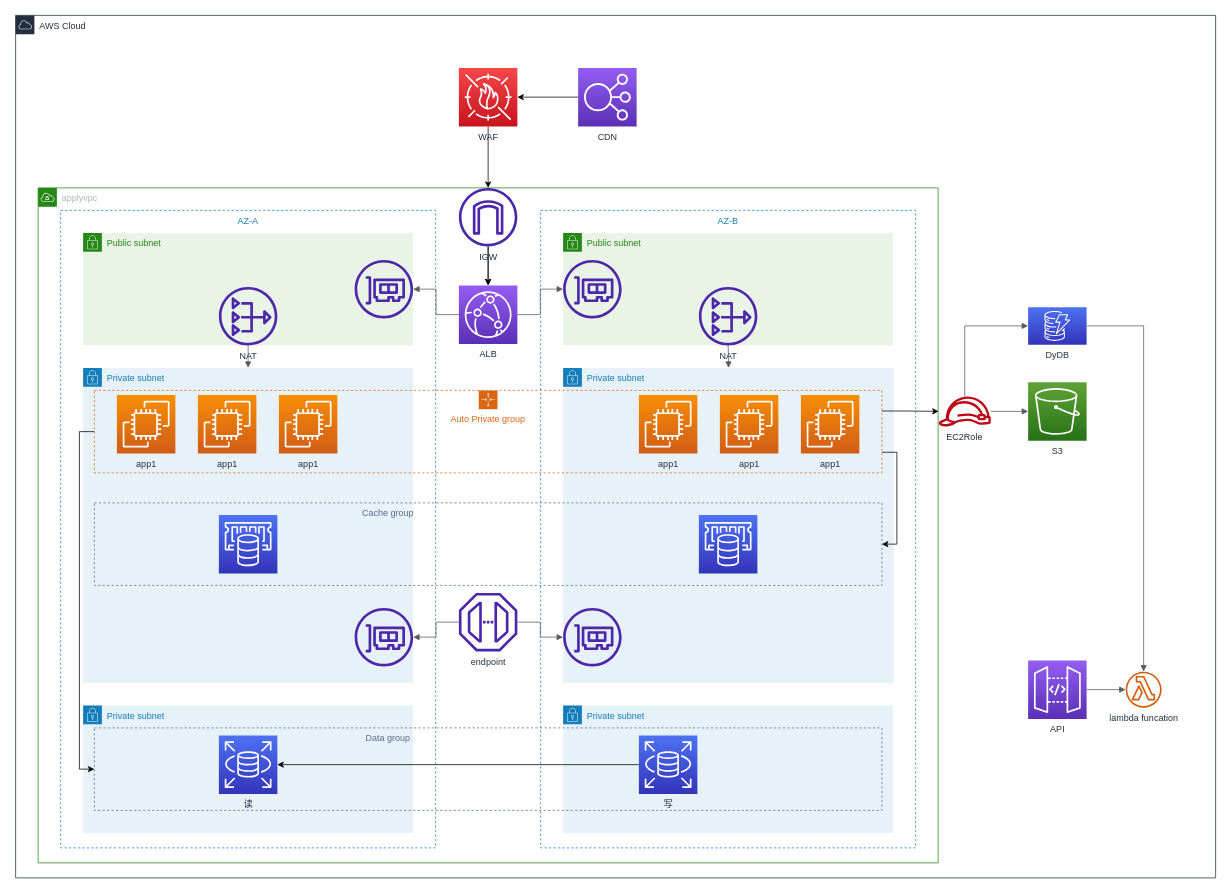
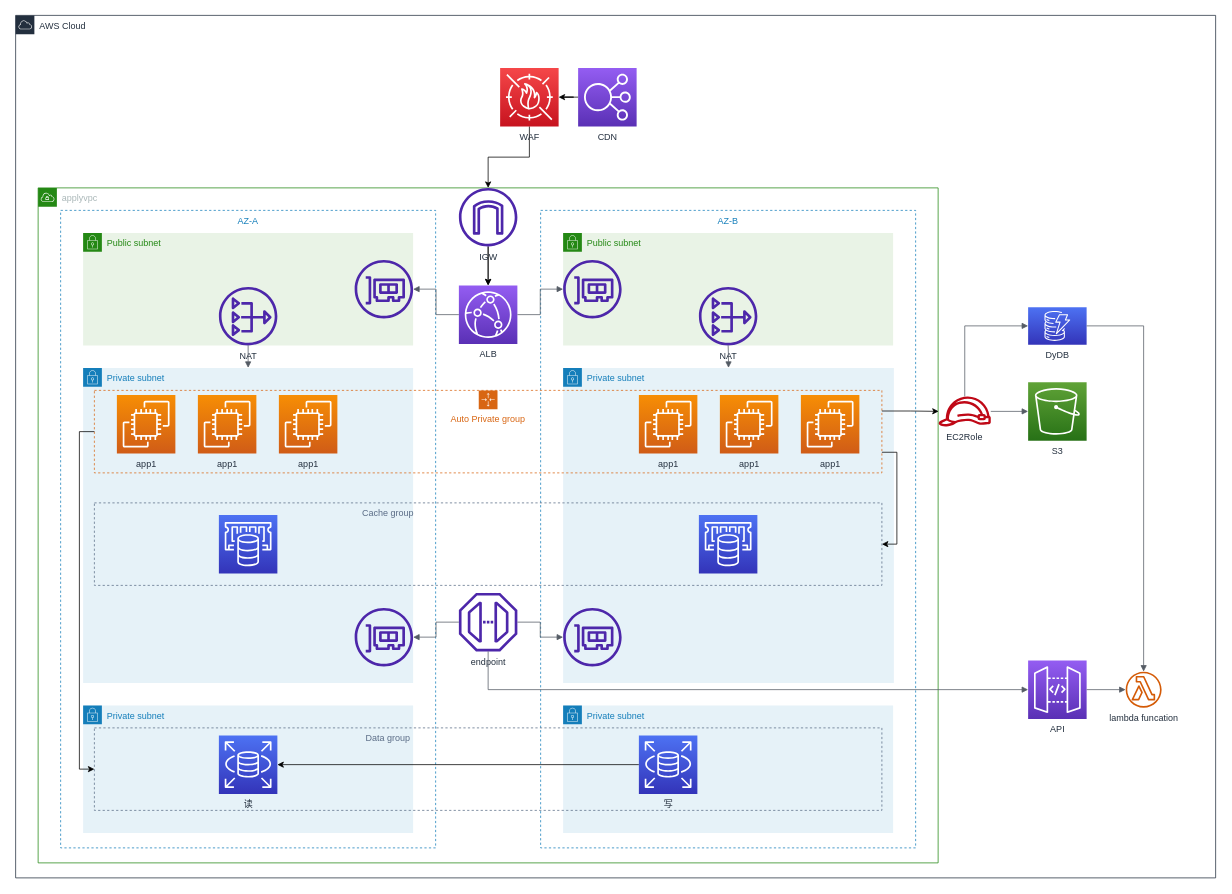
(488, 97) -> (529, 97)
none -> (753, 690)
